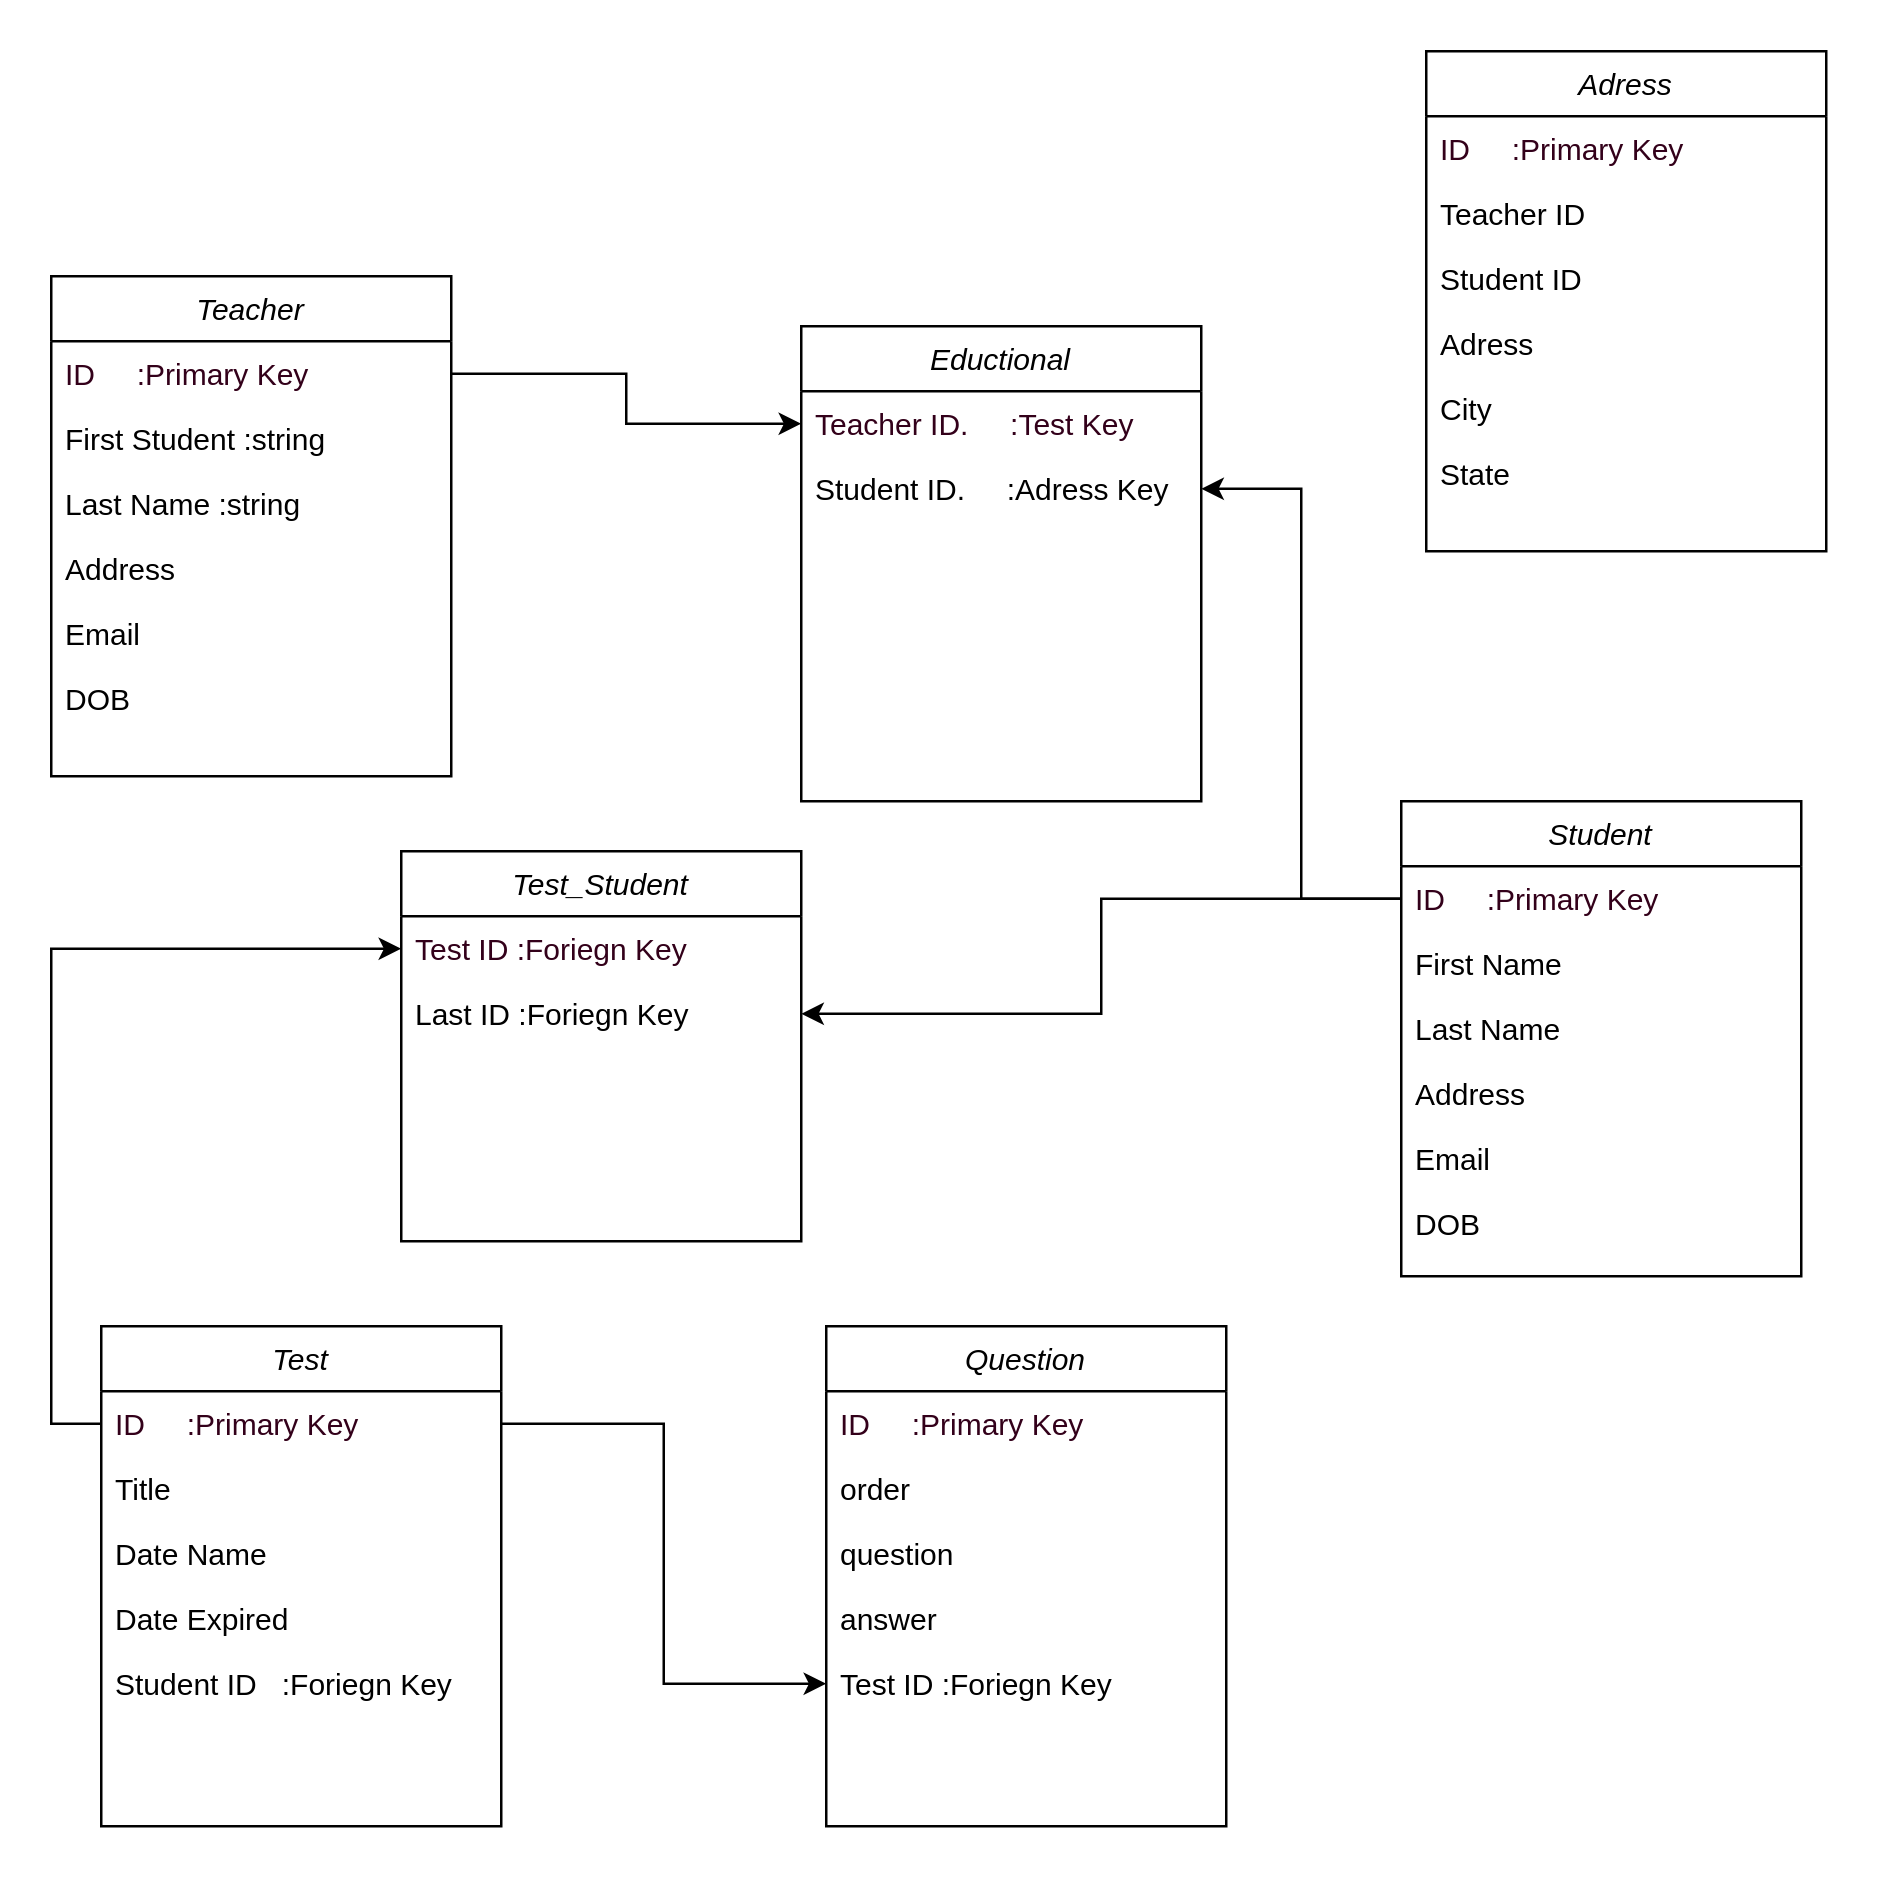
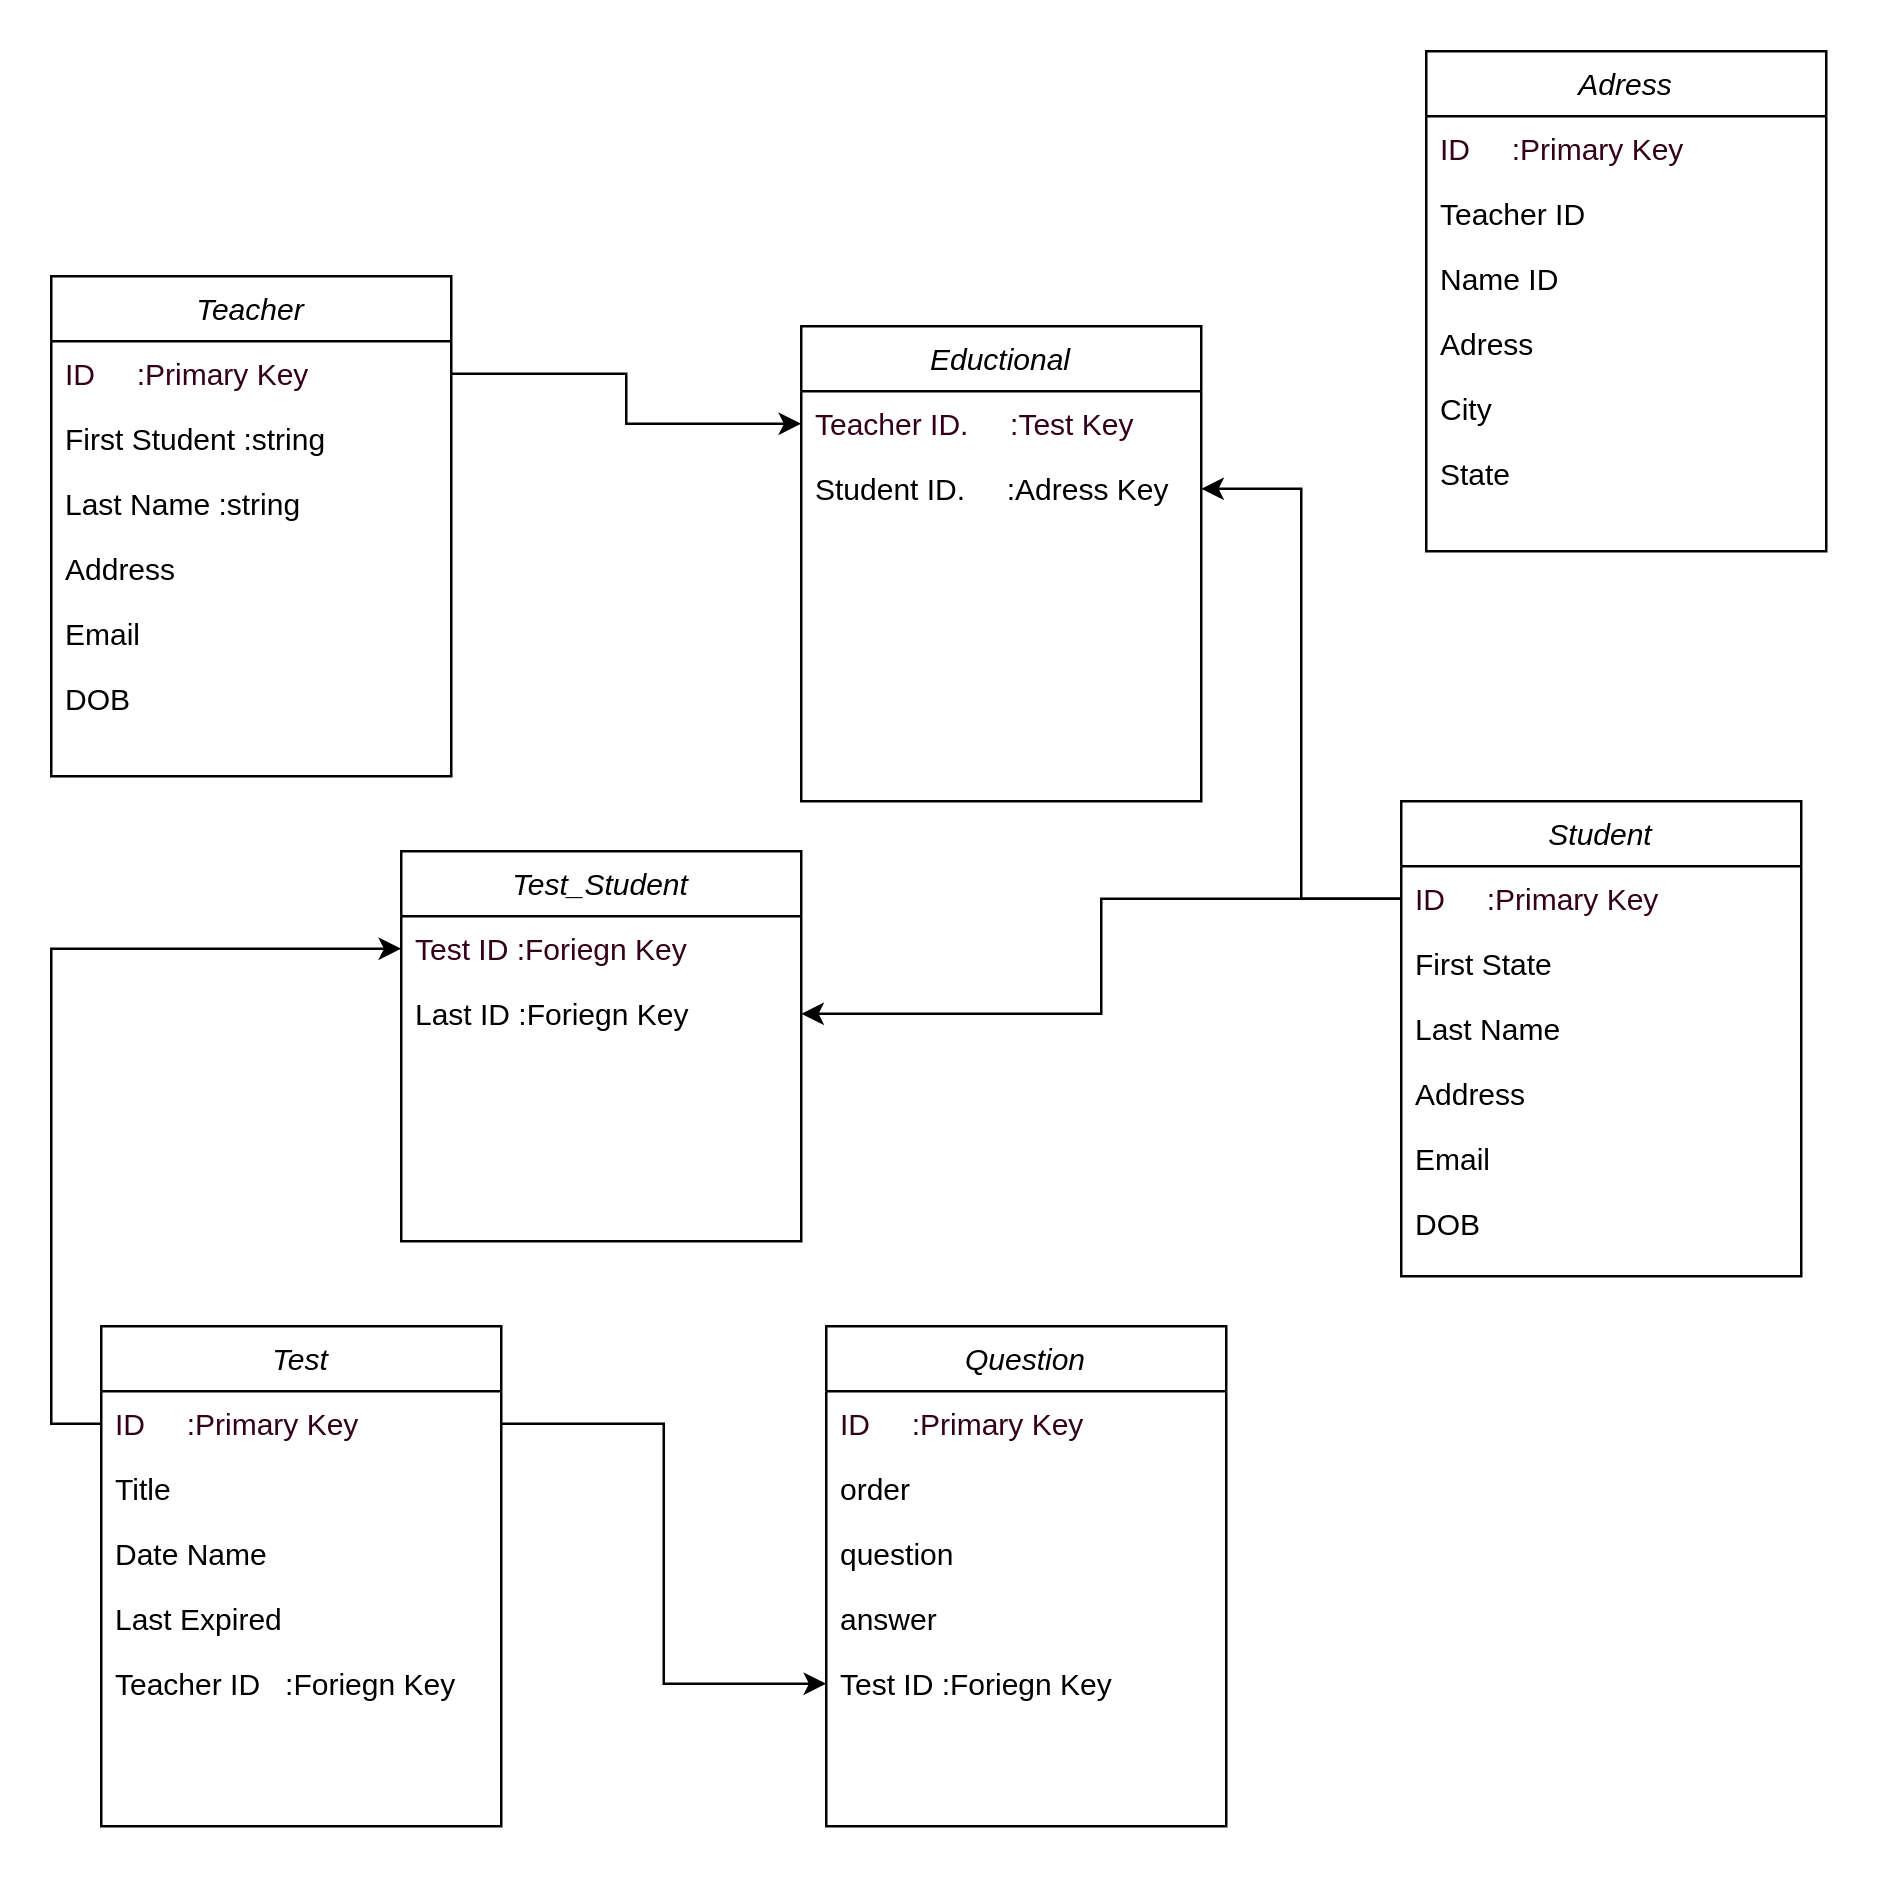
(1520, 280) -> (1495, 280)
(1491, 965) -> (1500, 965)
(208, 1620) -> (208, 1620)
(306, 1685) -> (306, 1685)
